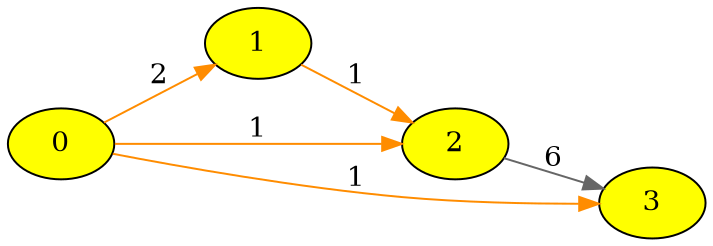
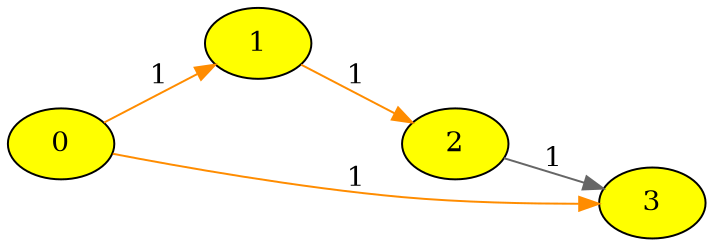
(160, 76) -> (160, 76)
(248, 144) -> none
(554, 159) -> (554, 159)
